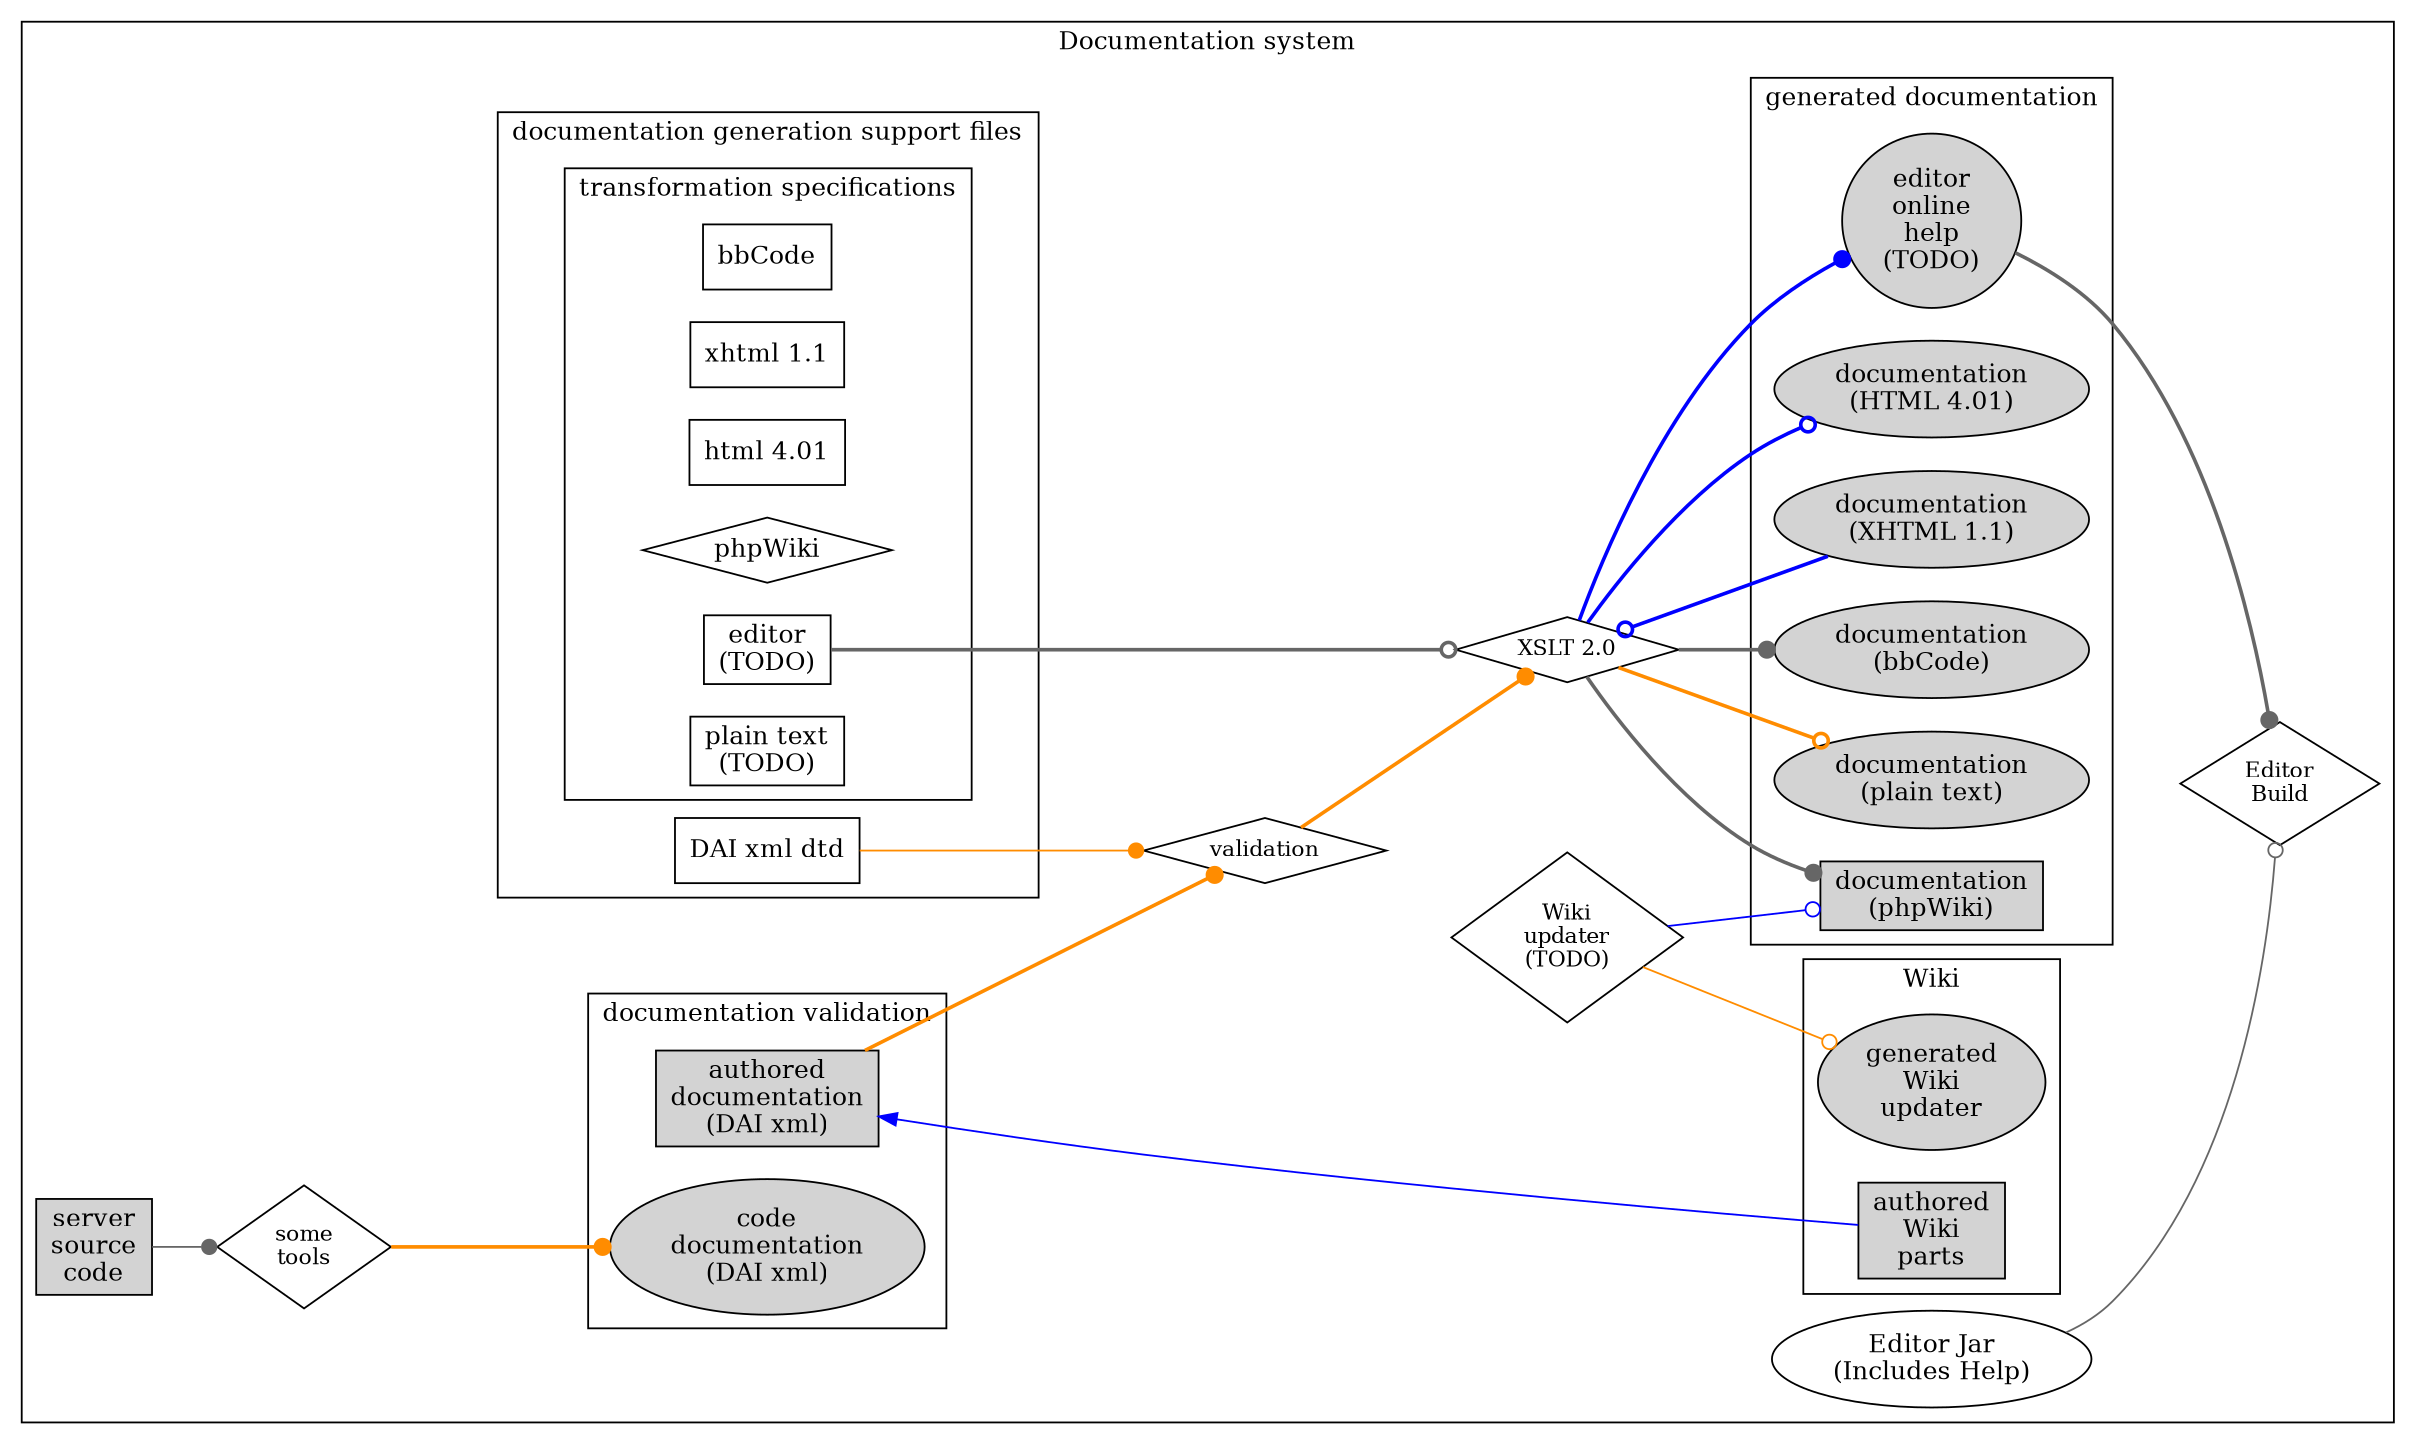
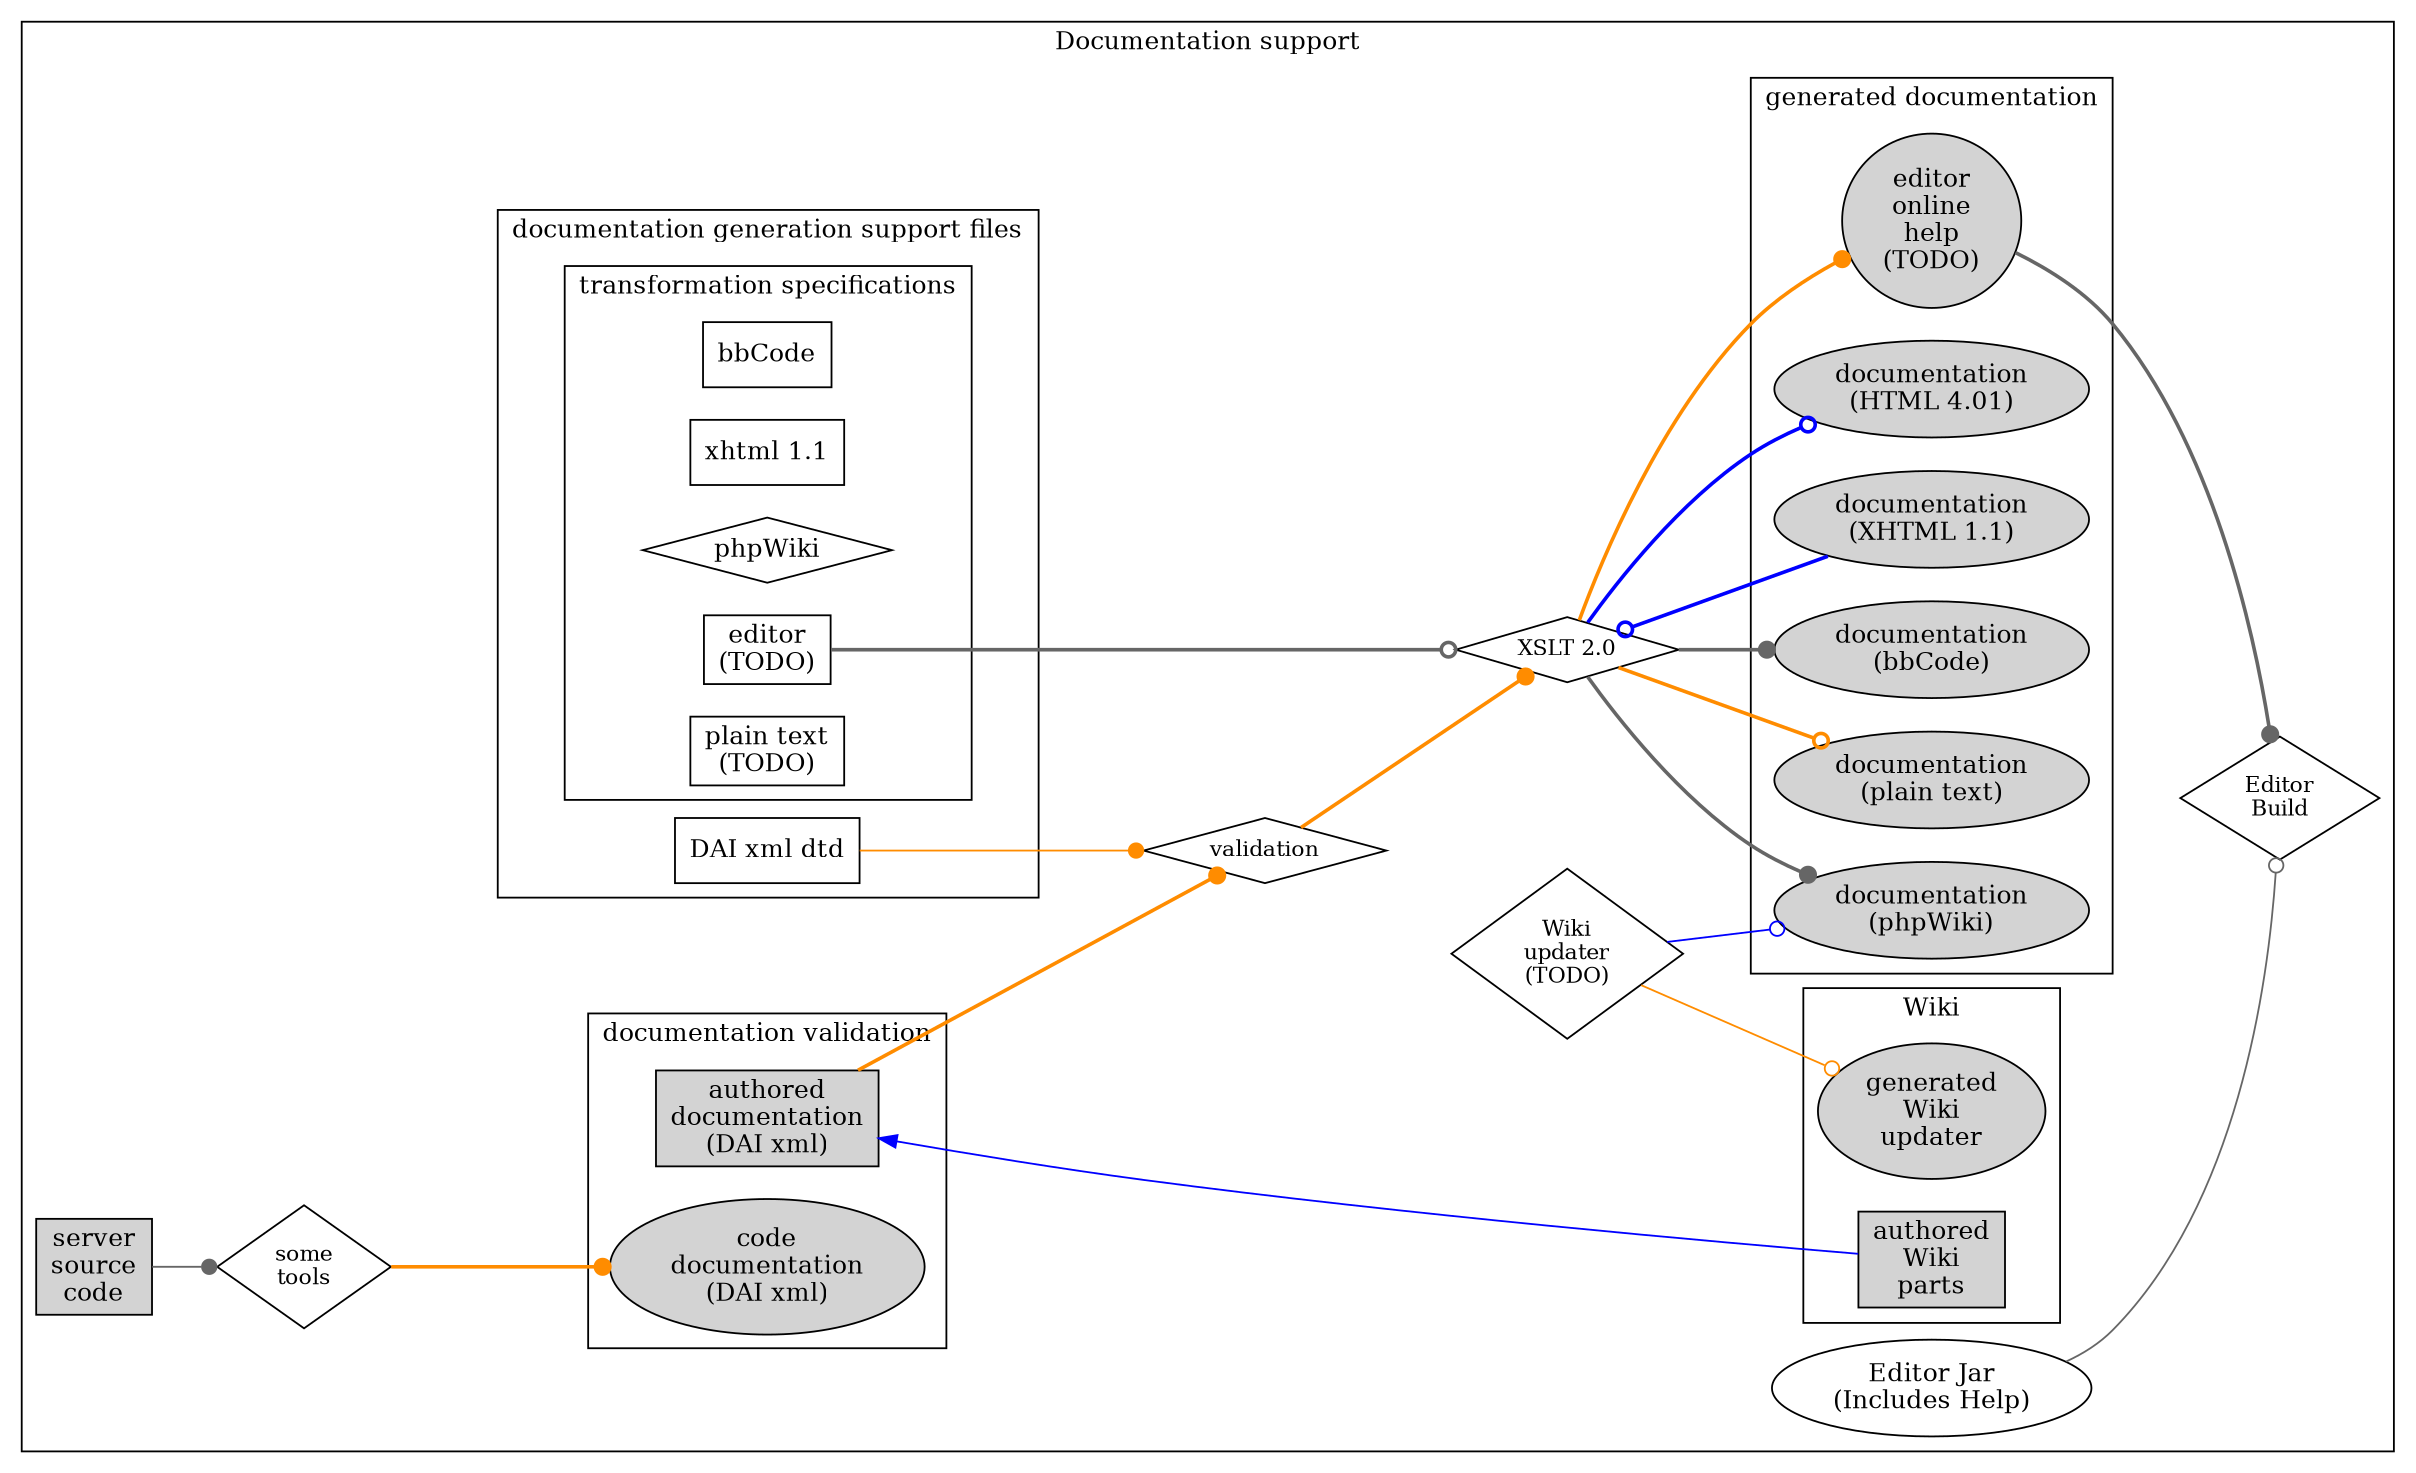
(1208, 43) -> (1208, 43)
(1677, 419) -> (1677, 419)
(767, 452) -> none
(1932, 896) -> (1932, 910)
